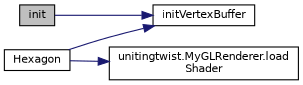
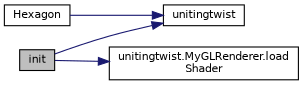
(204, 15) -> (204, 15)
(84, 61) -> (77, 61)
